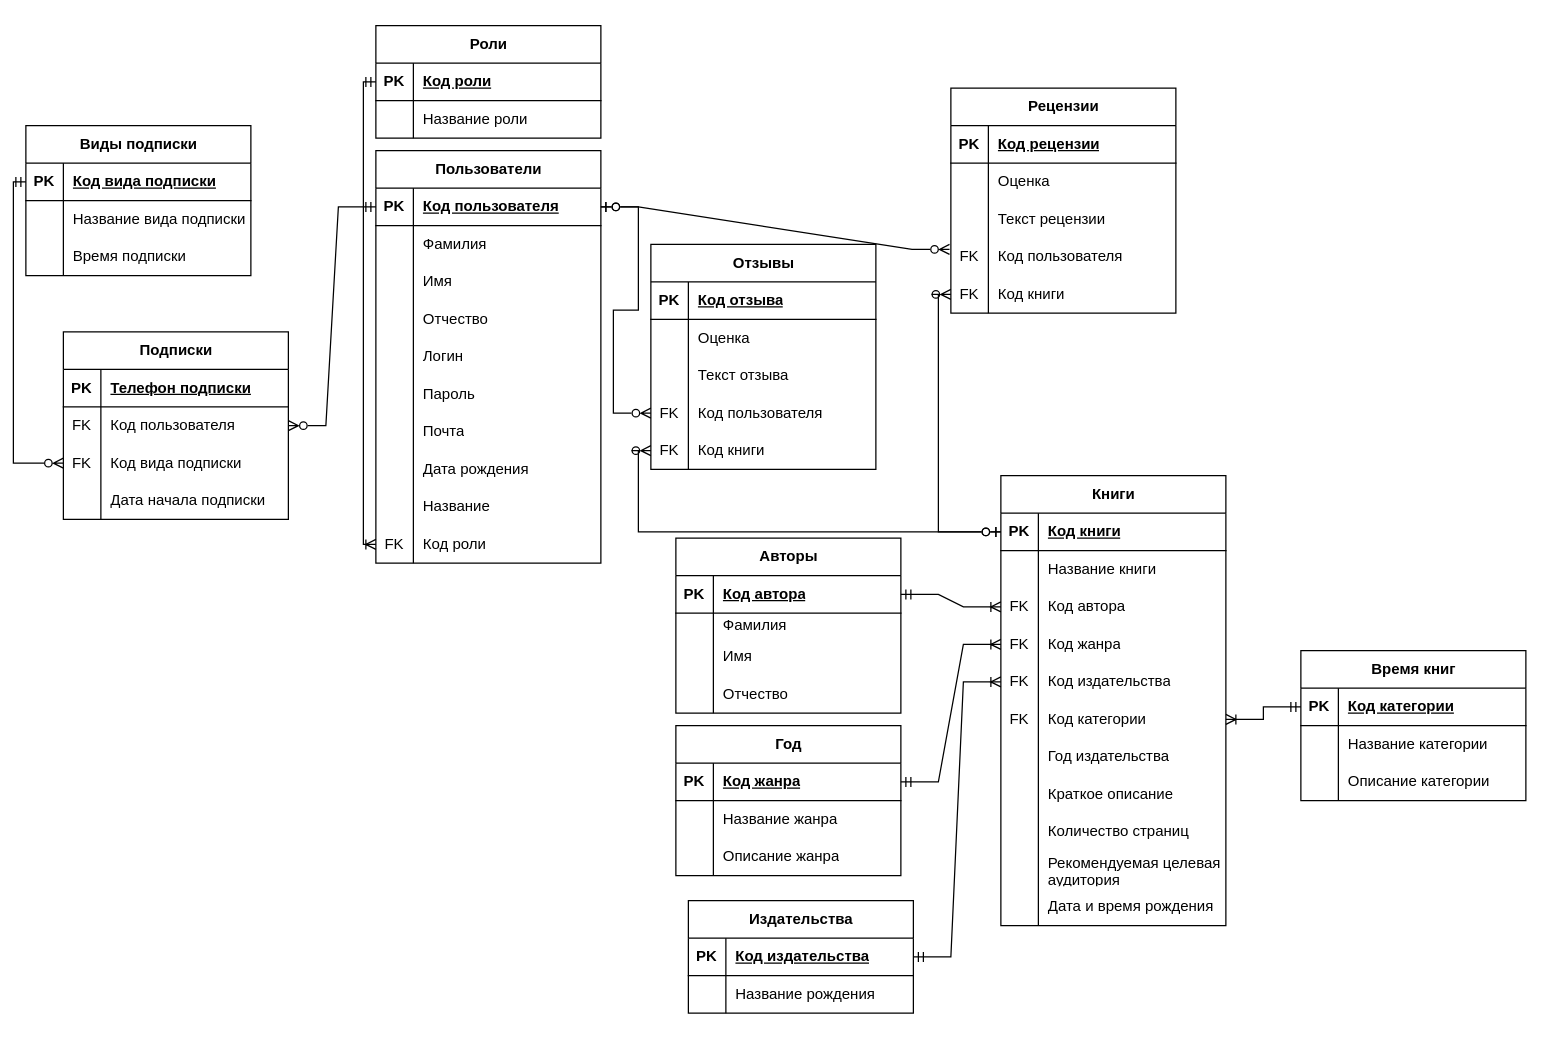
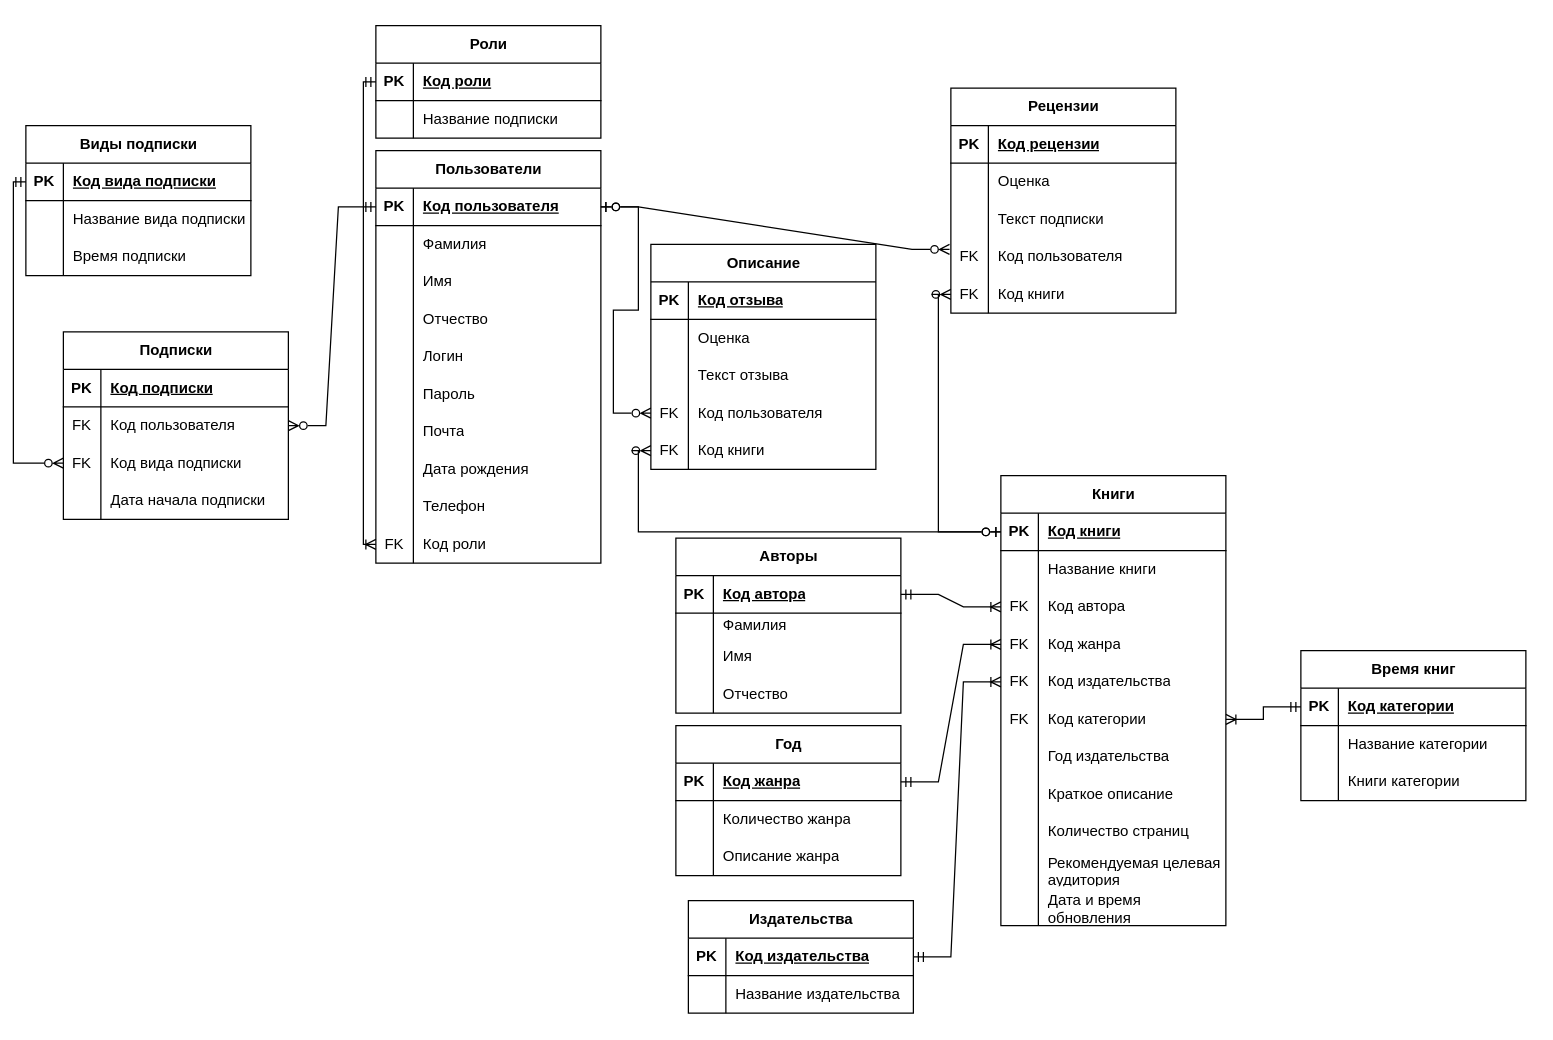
(476, 119) -> (493, 119)
(1055, 219) -> (1055, 219)
(764, 263) -> (764, 263)
(176, 388) -> (159, 388)
(457, 507) -> (453, 507)
(1422, 782) -> (1409, 782)
(780, 819) -> (788, 819)
(1130, 907) -> (1137, 907)
(805, 994) -> (822, 994)
